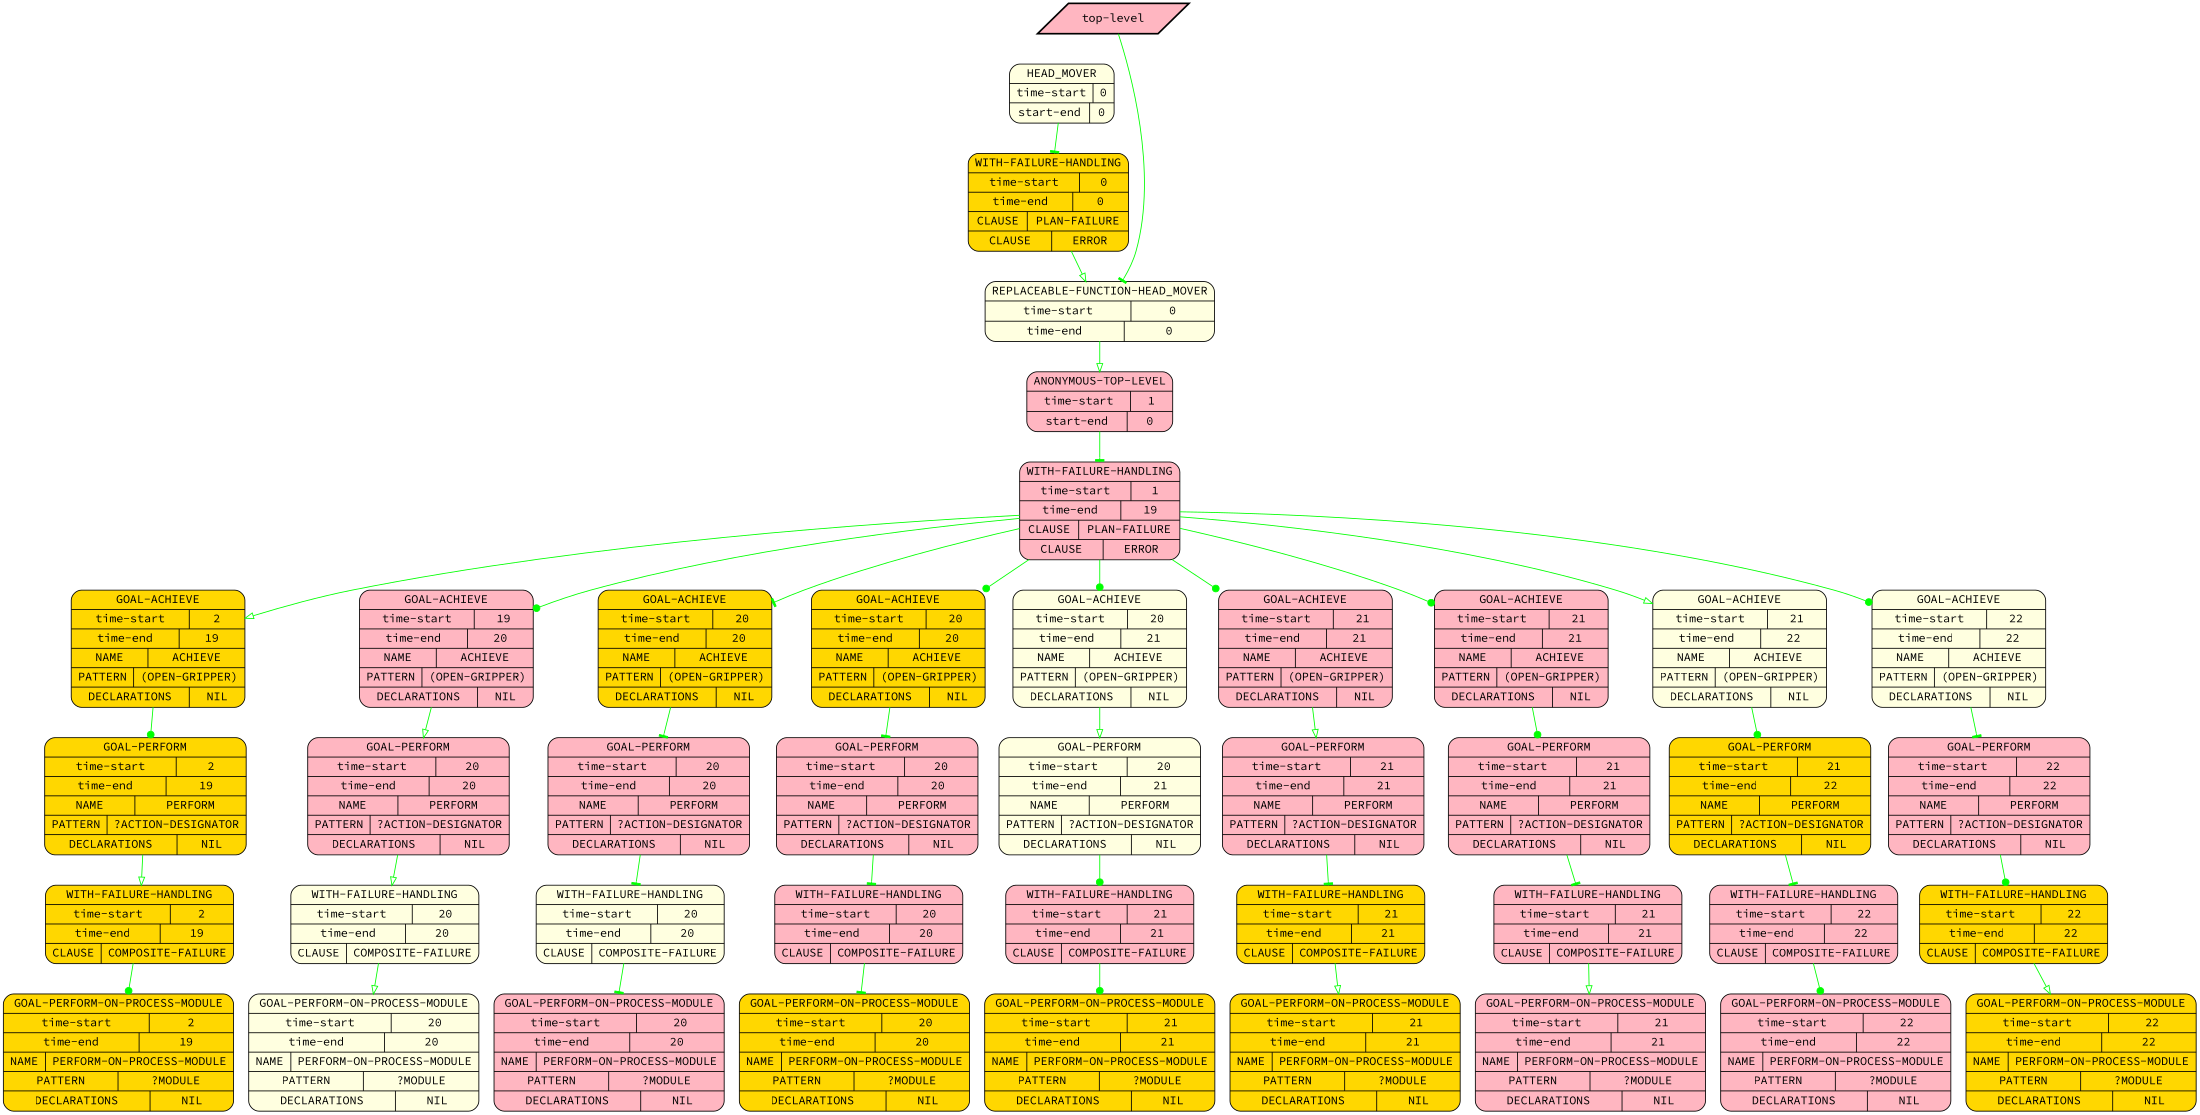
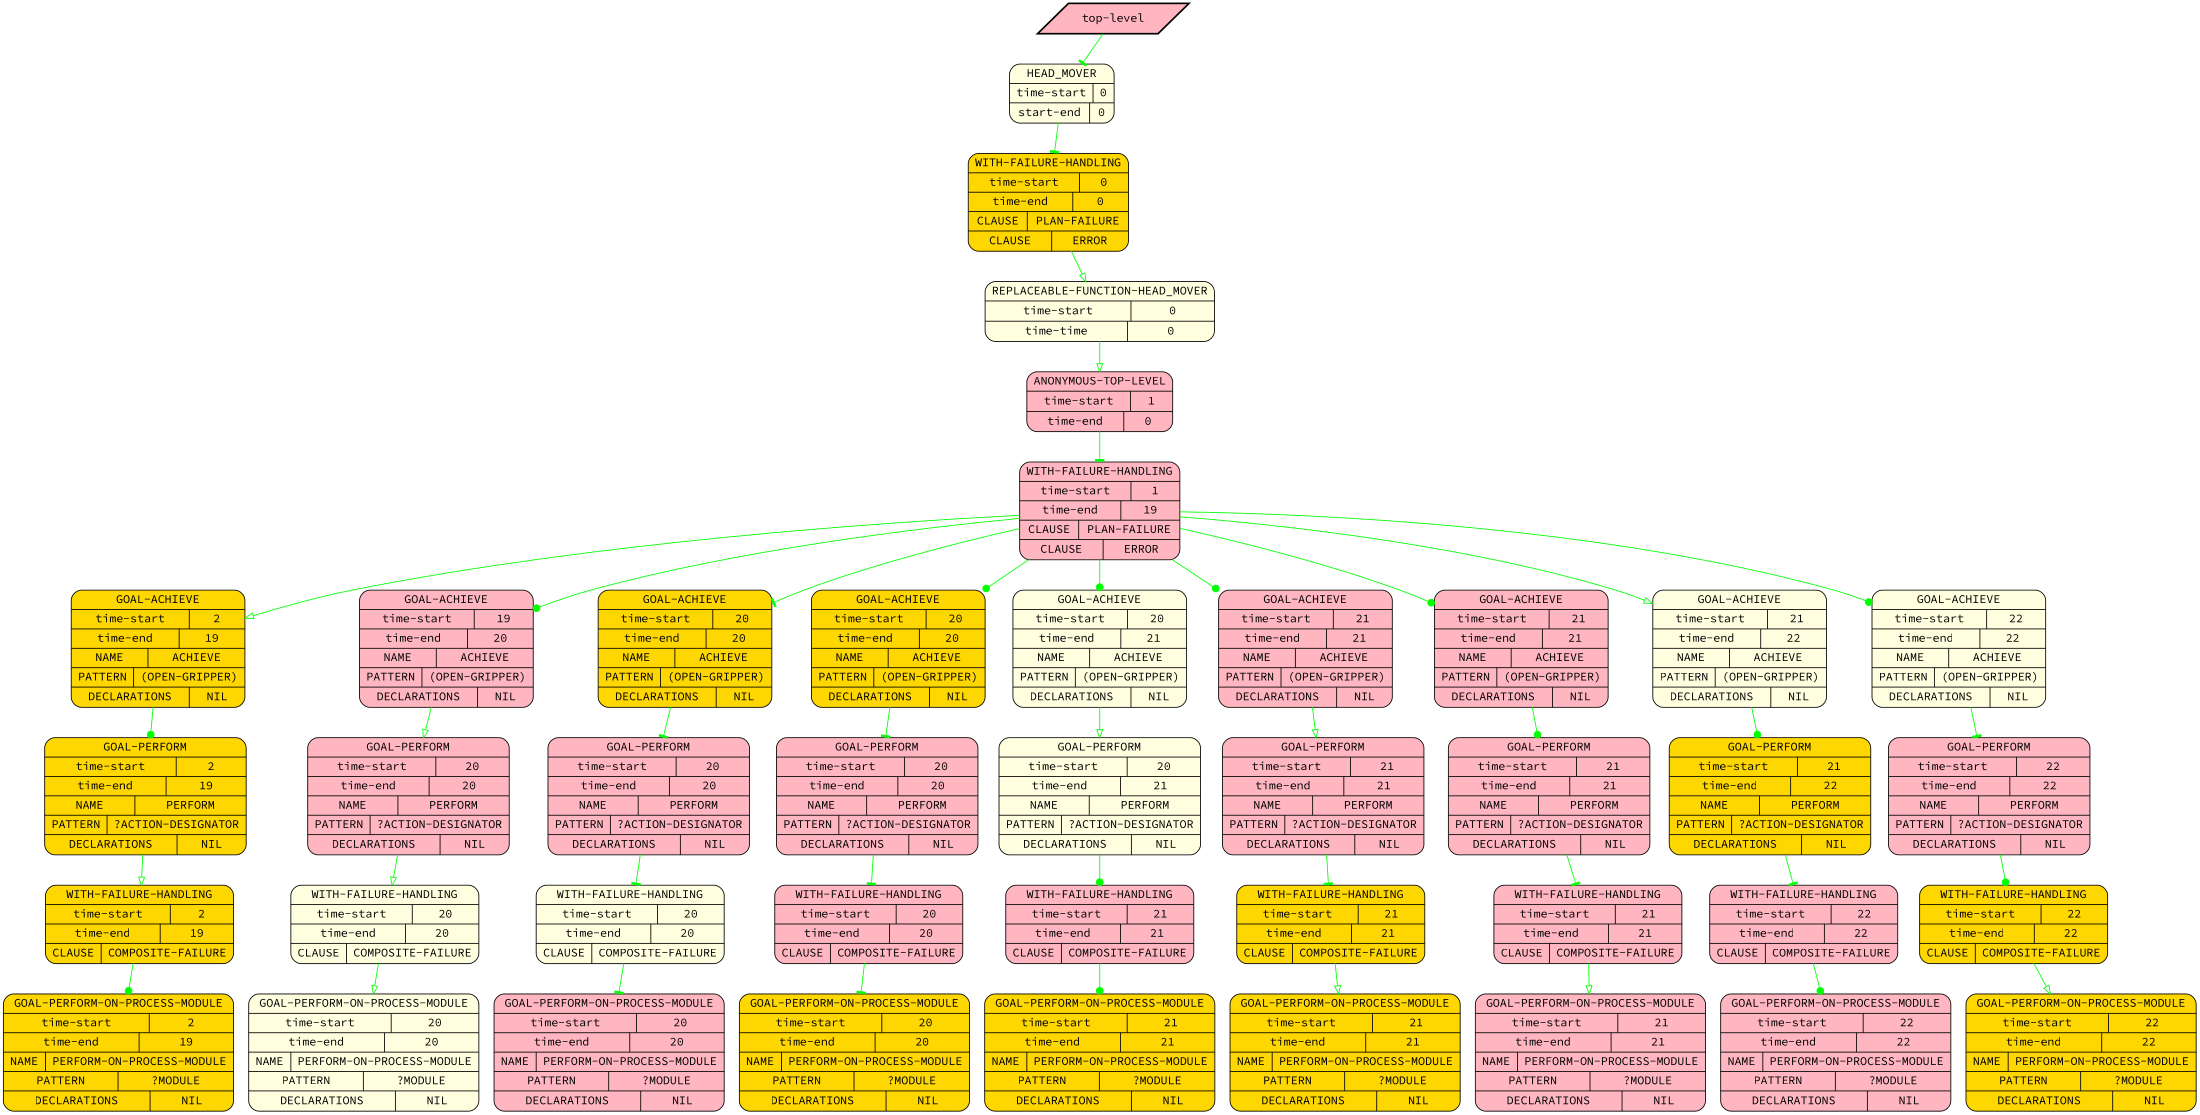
(1143, 156) -> (1094, 47)
(1055, 331) -> (1056, 331)
(1077, 421) -> (1075, 421)
